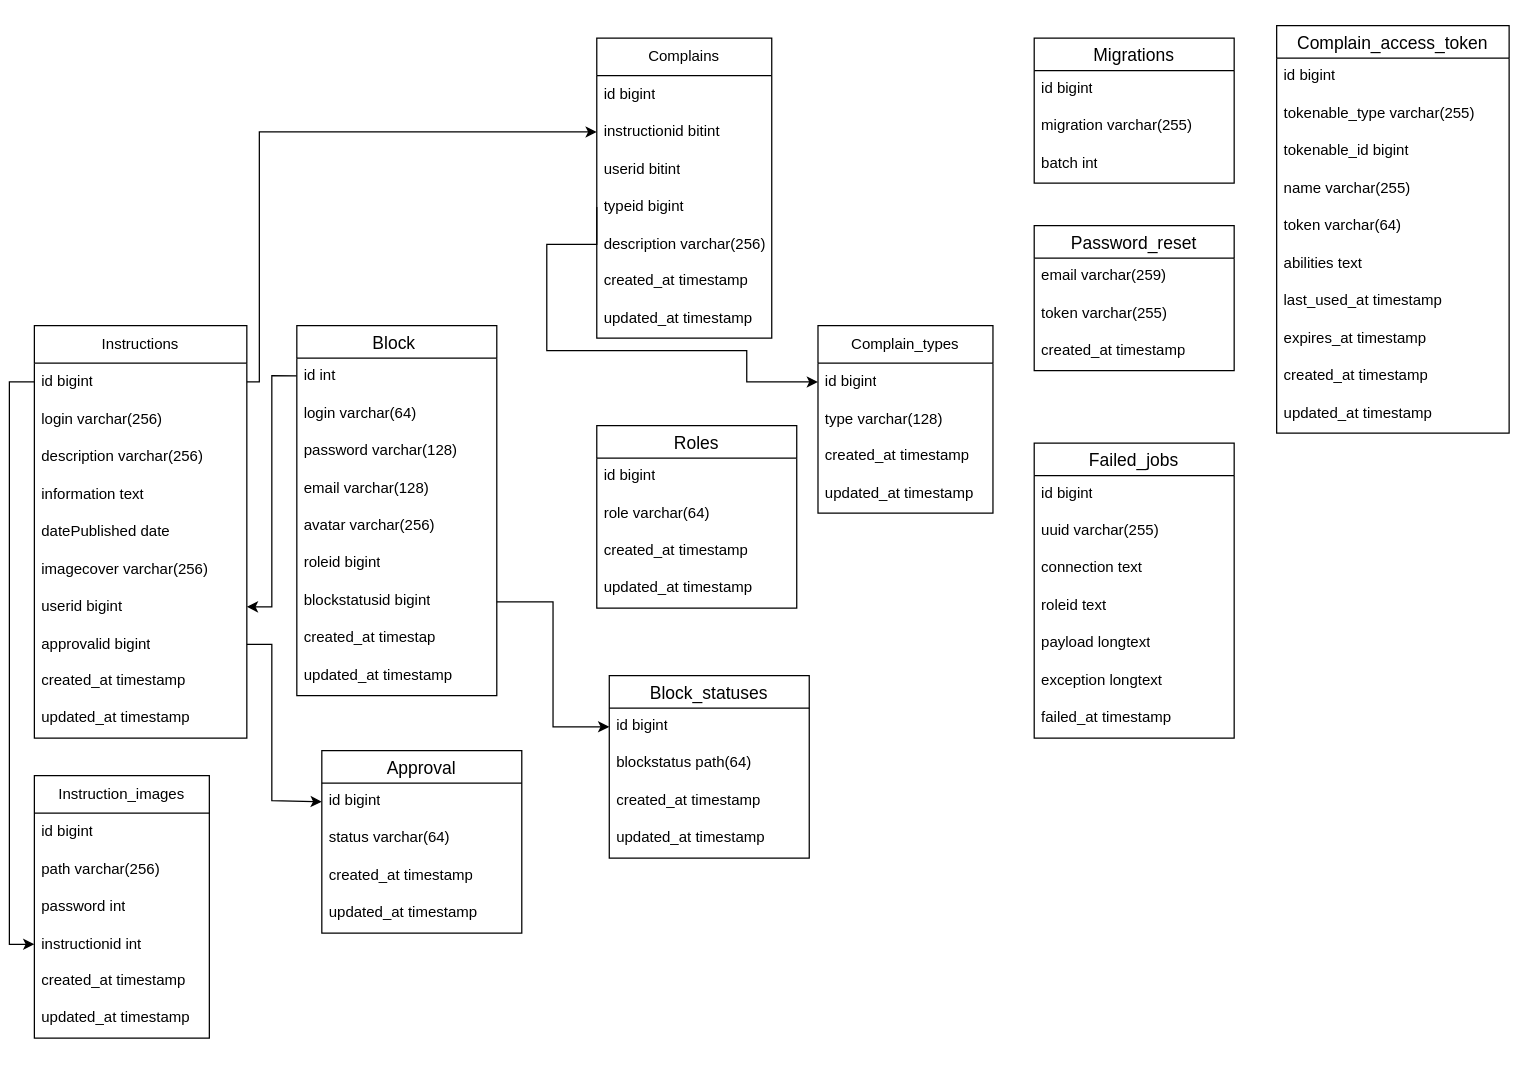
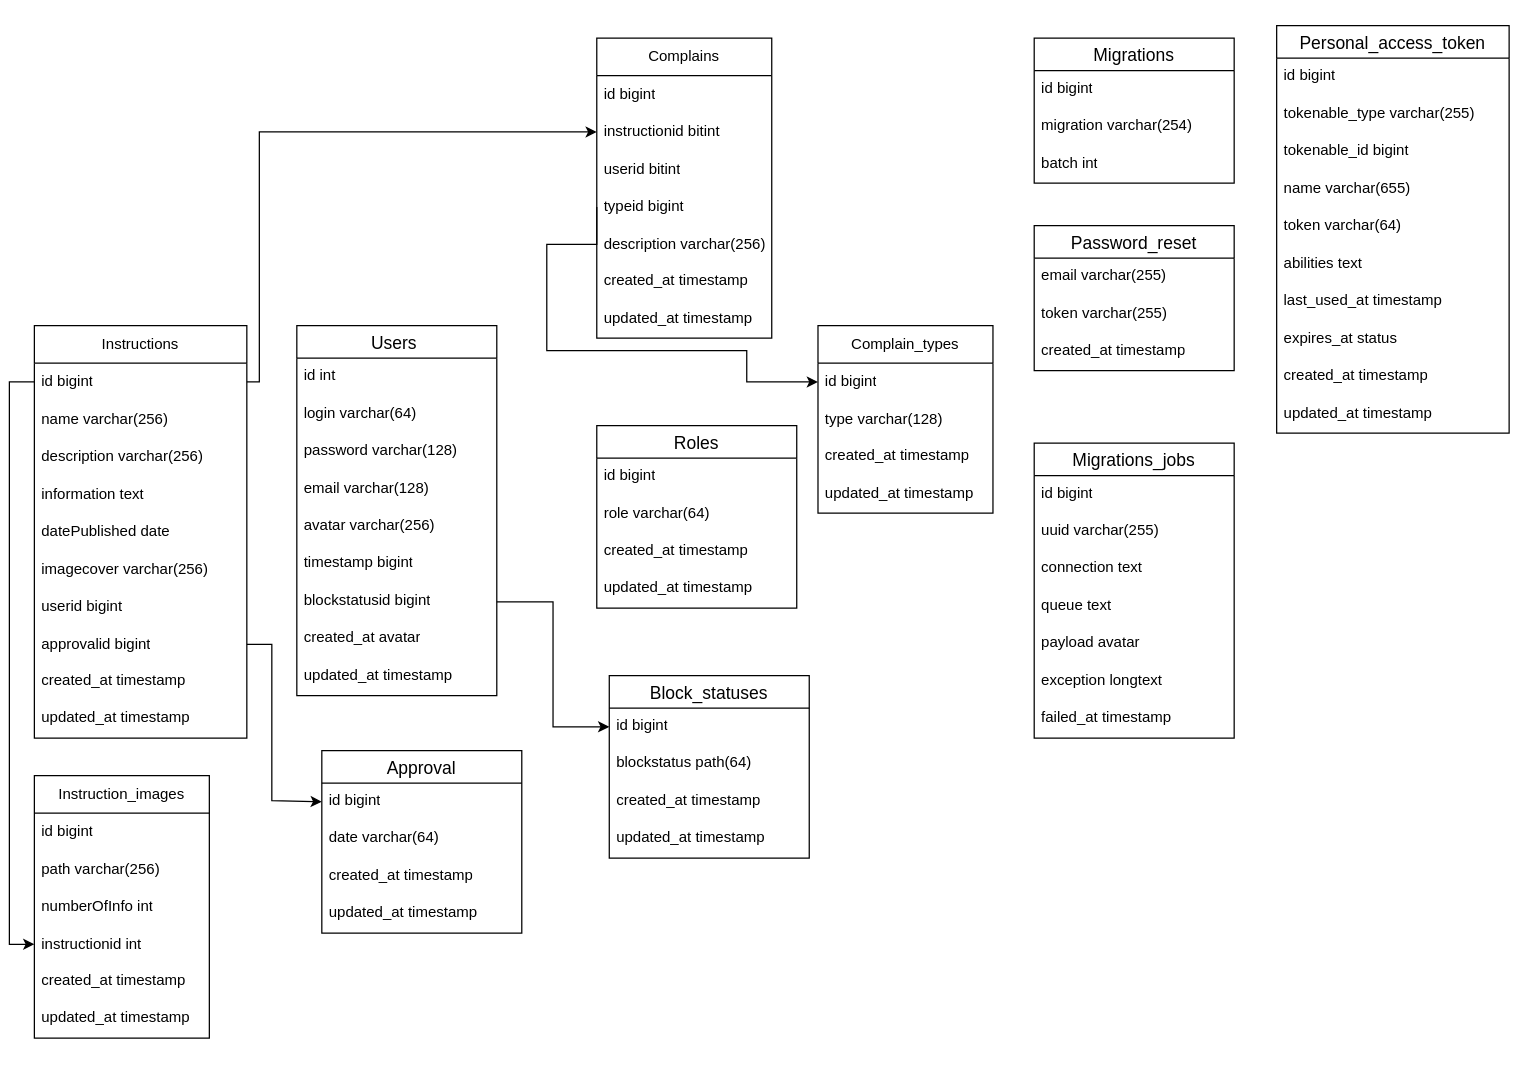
(1393, 43) -> (1393, 43)
(1128, 126) -> (1128, 126)
(1354, 188) -> (1354, 188)
(1112, 276) -> (1112, 276)
(1363, 338) -> (1352, 338)
(396, 343) -> (396, 343)
(112, 419) -> (111, 419)
(1134, 460) -> (1134, 460)
(272, 489) -> none
(349, 563) -> (364, 563)
(1082, 606) -> (1082, 606)
(380, 638) -> (374, 638)
(1103, 643) -> (1097, 643)
(403, 838) -> (395, 838)
(88, 907) -> (105, 907)
